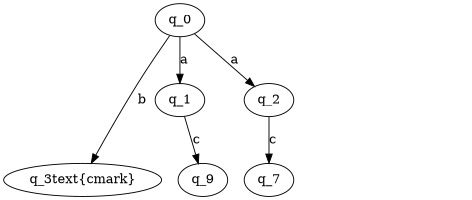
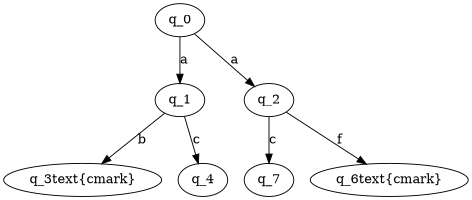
(131, 94) -> (137, 136)
(203, 180) -> (203, 180)
none -> (389, 180)
